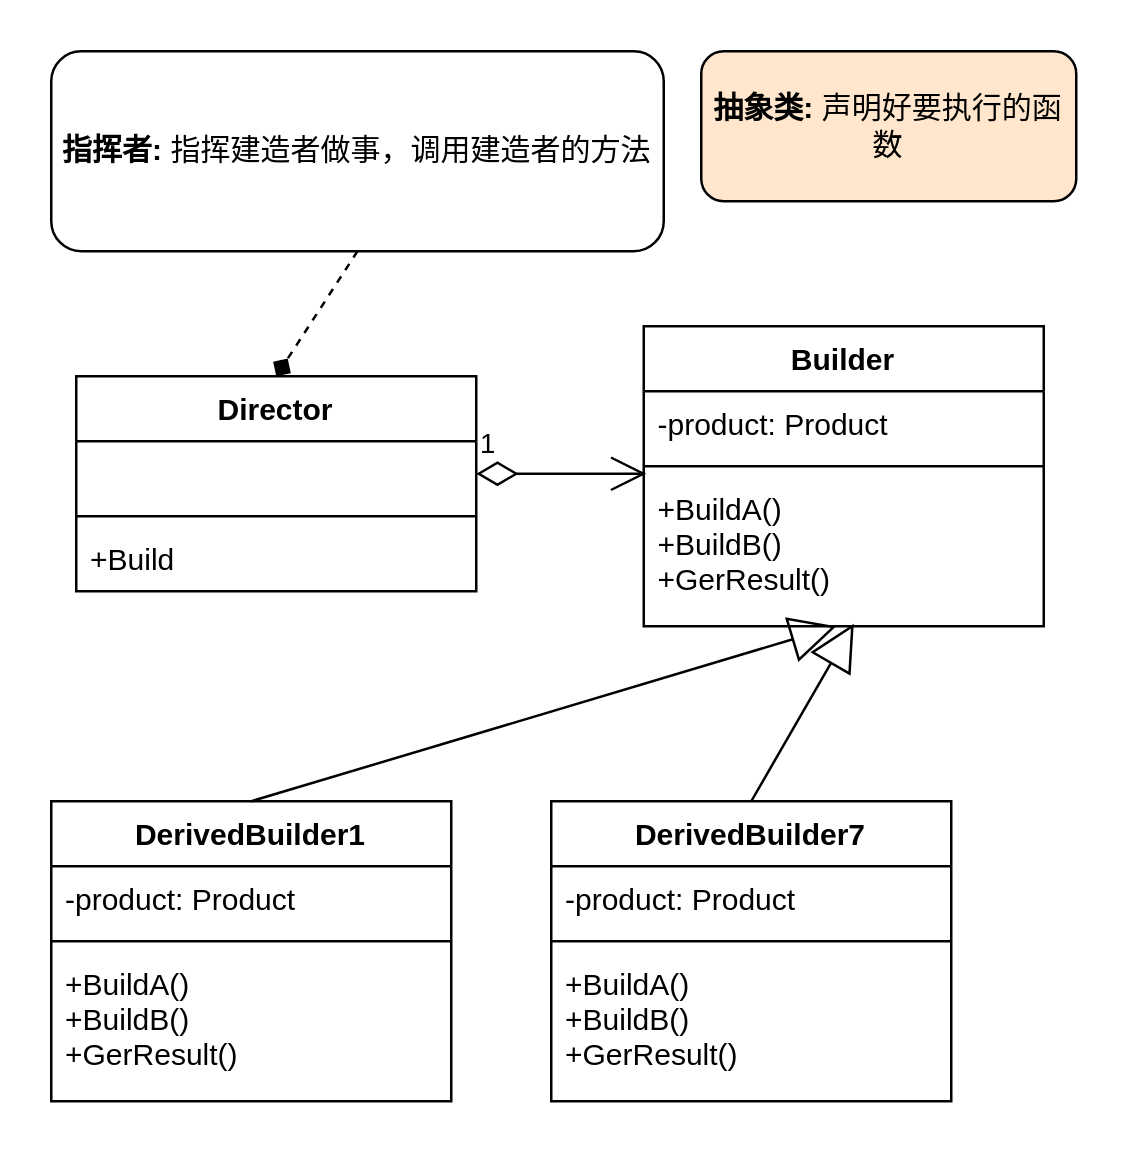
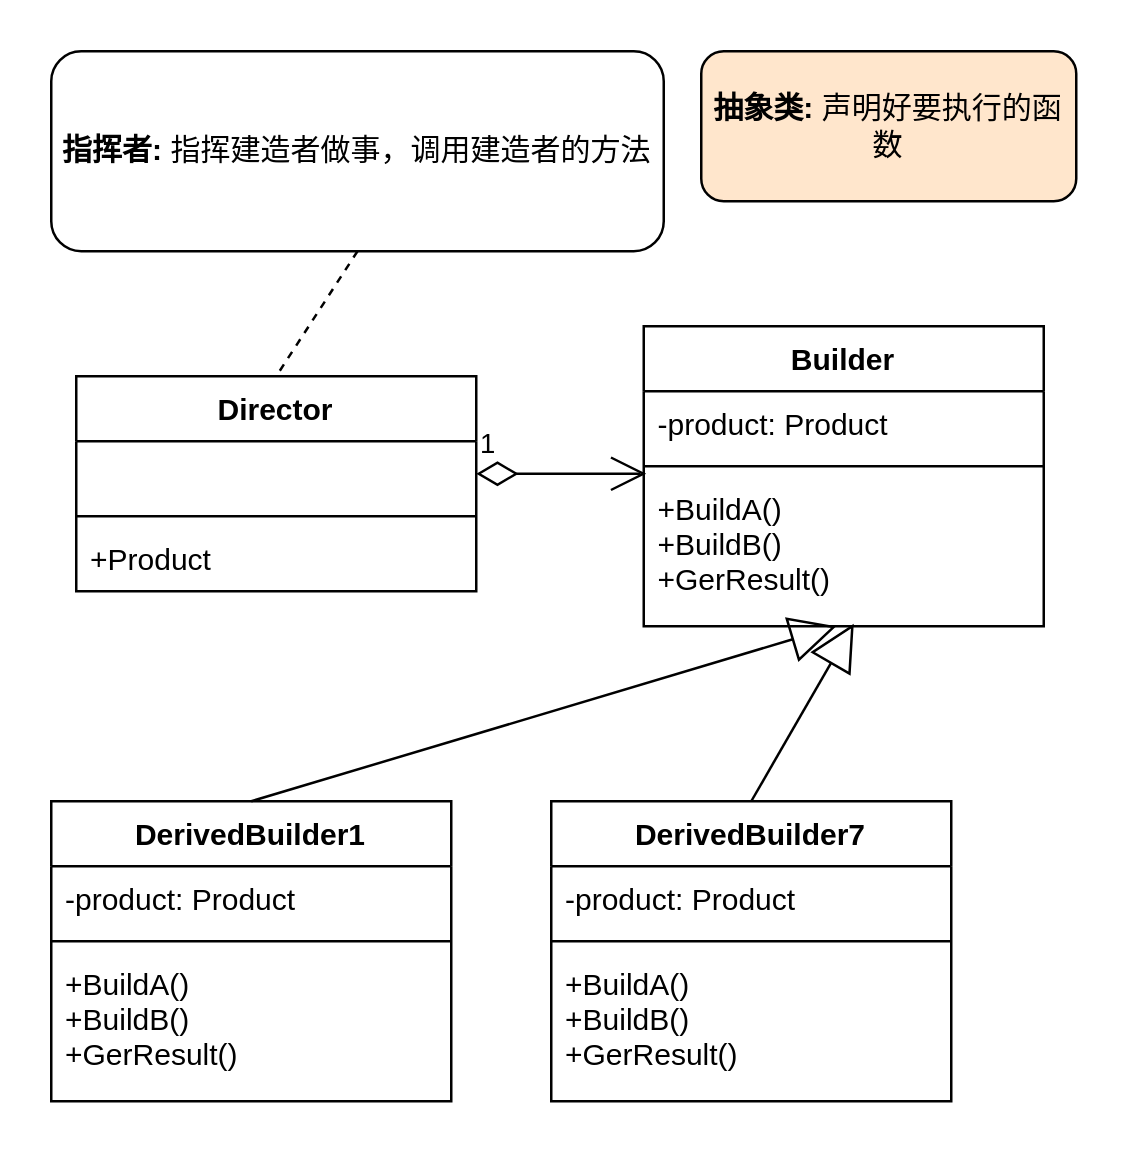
(288, 358) -> (283, 366)
(133, 560) -> (157, 560)
